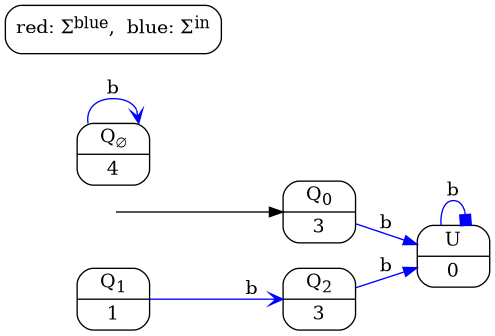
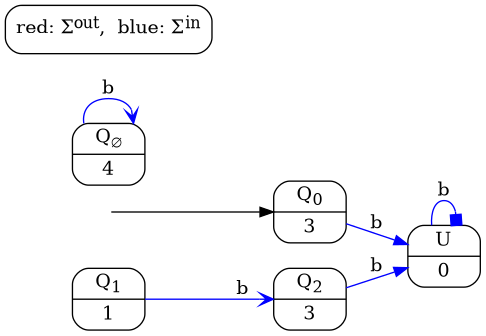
(91, 28) -> (87, 28)
